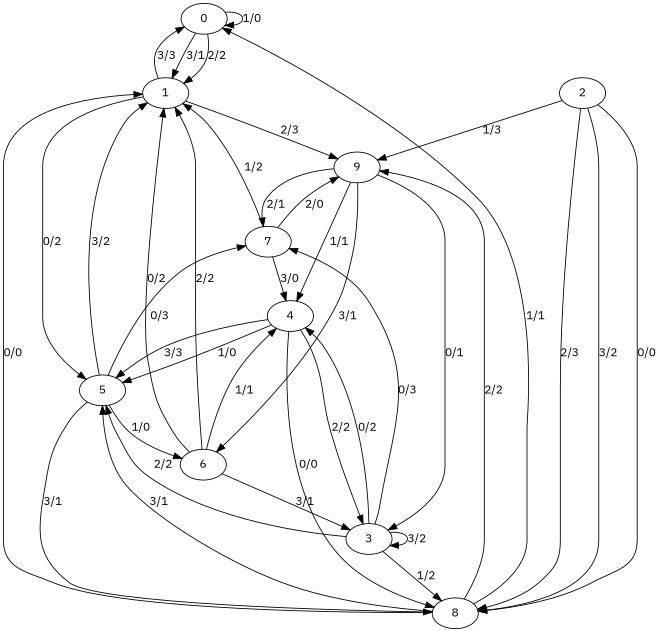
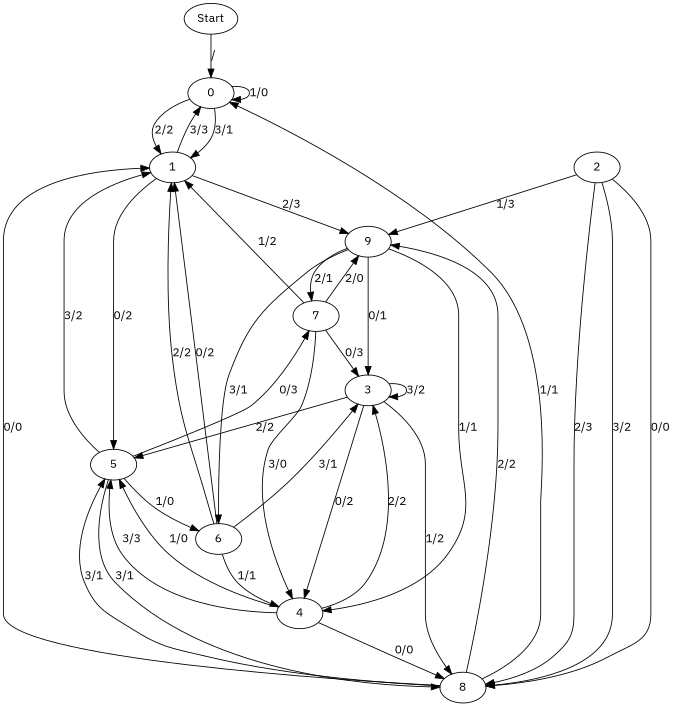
none -> (211, 19)
(396, 367) -> (340, 350)
